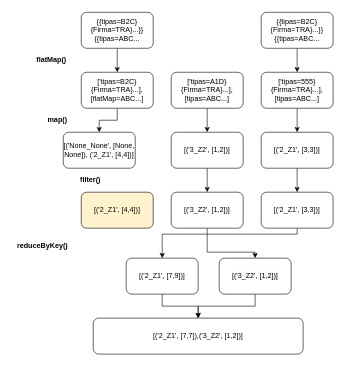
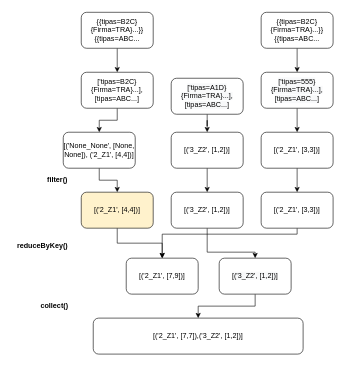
(51, 60) -> none
(117, 90) -> (117, 90)
(207, 90) -> (207, 96)
(57, 120) -> none
none -> (99, 178)
(90, 180) -> (57, 180)
none -> (131, 243)
none -> (54, 306)
(173, 306) -> none
